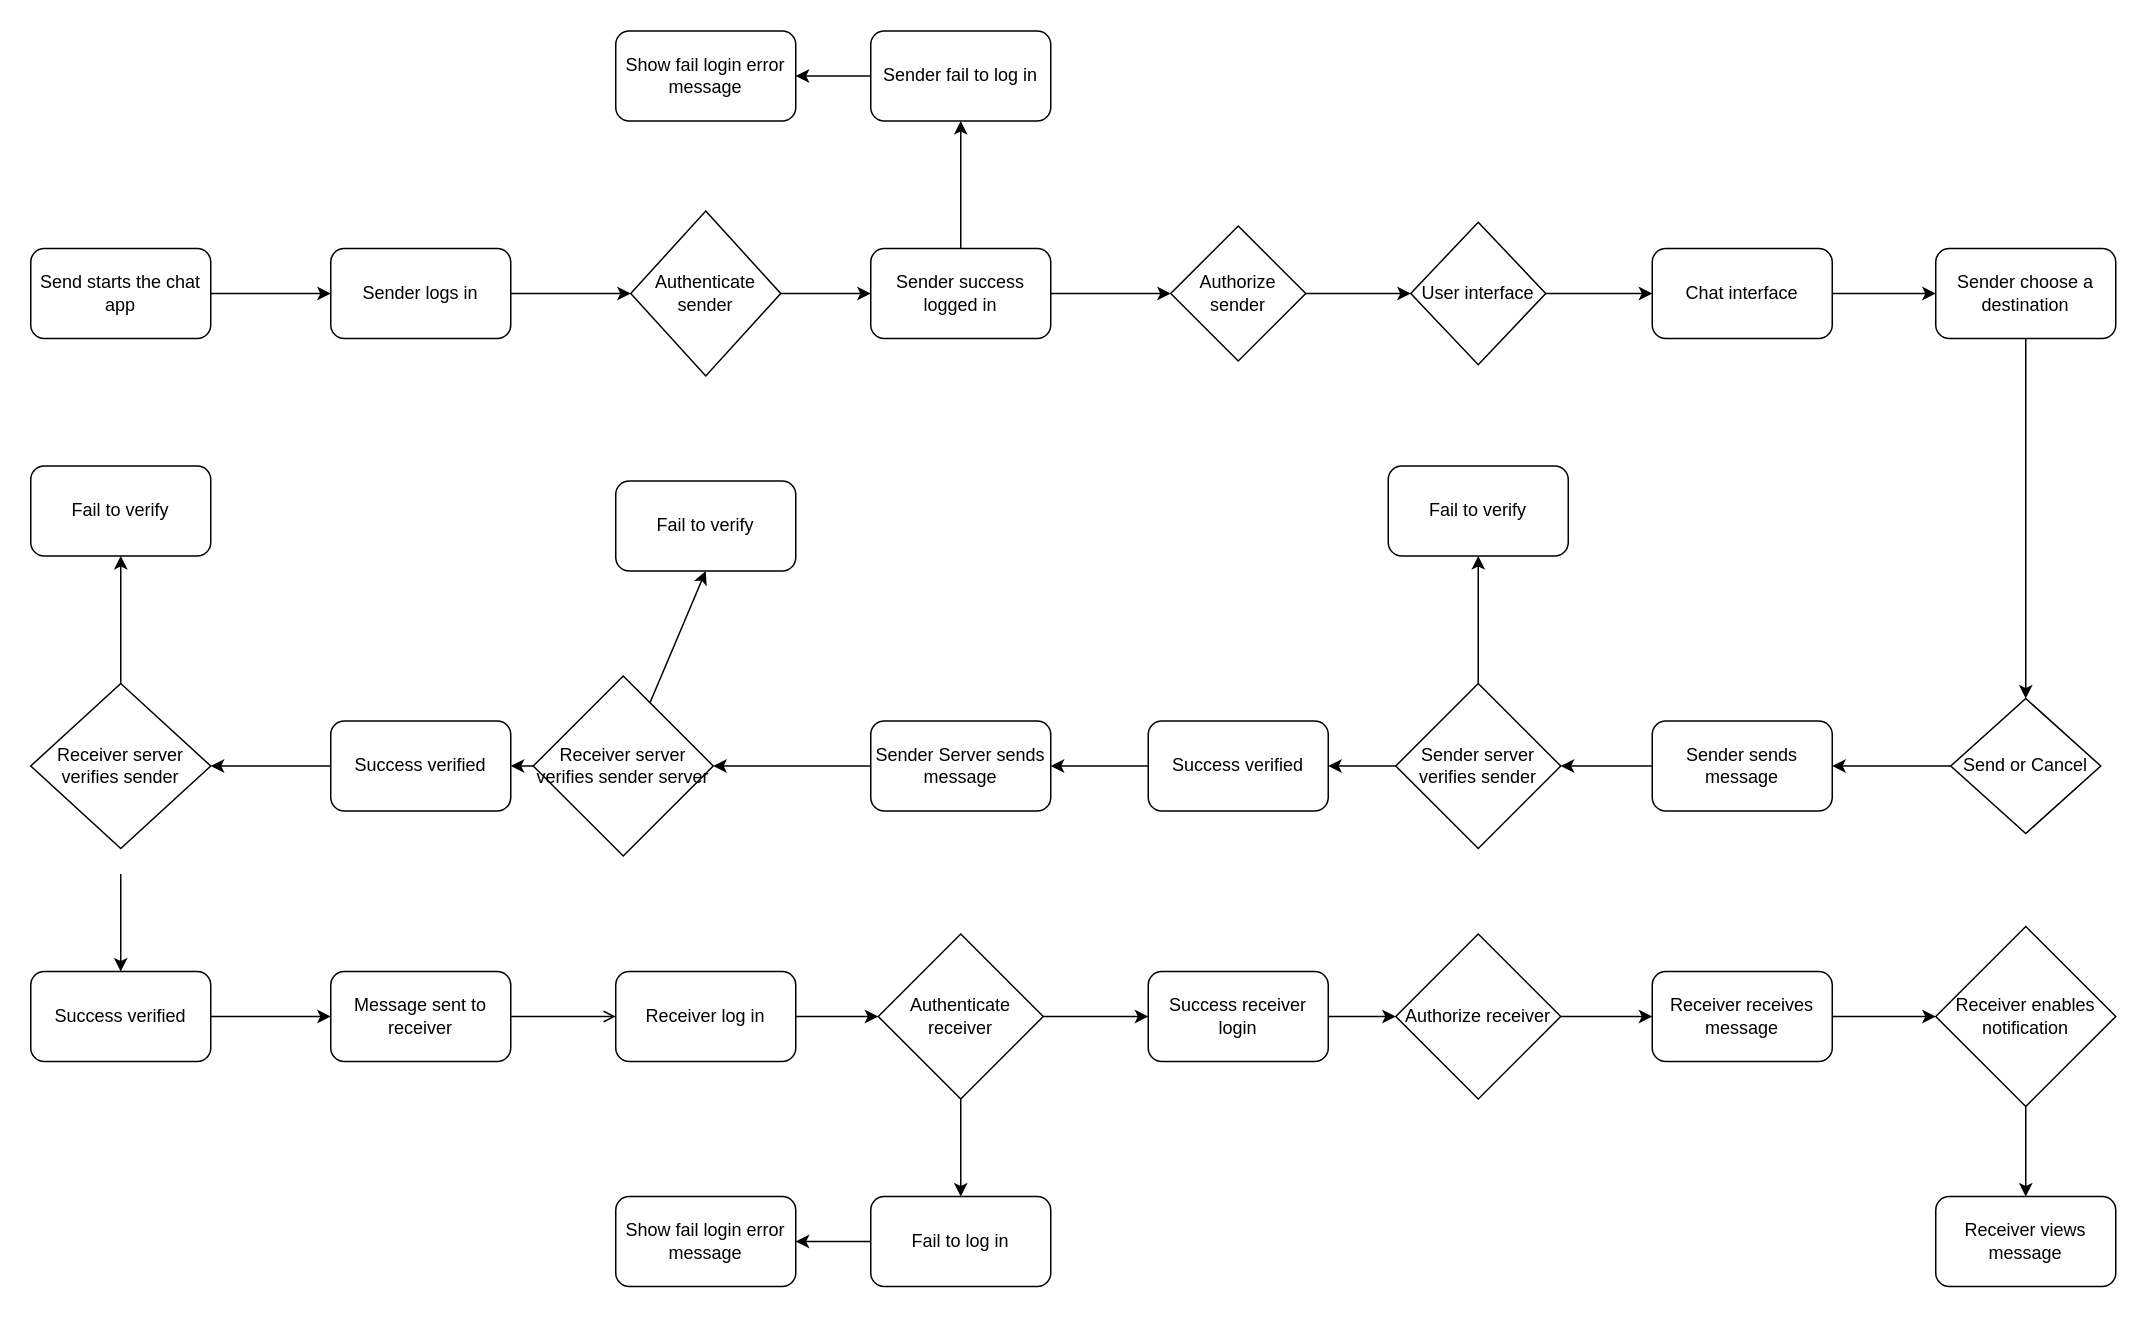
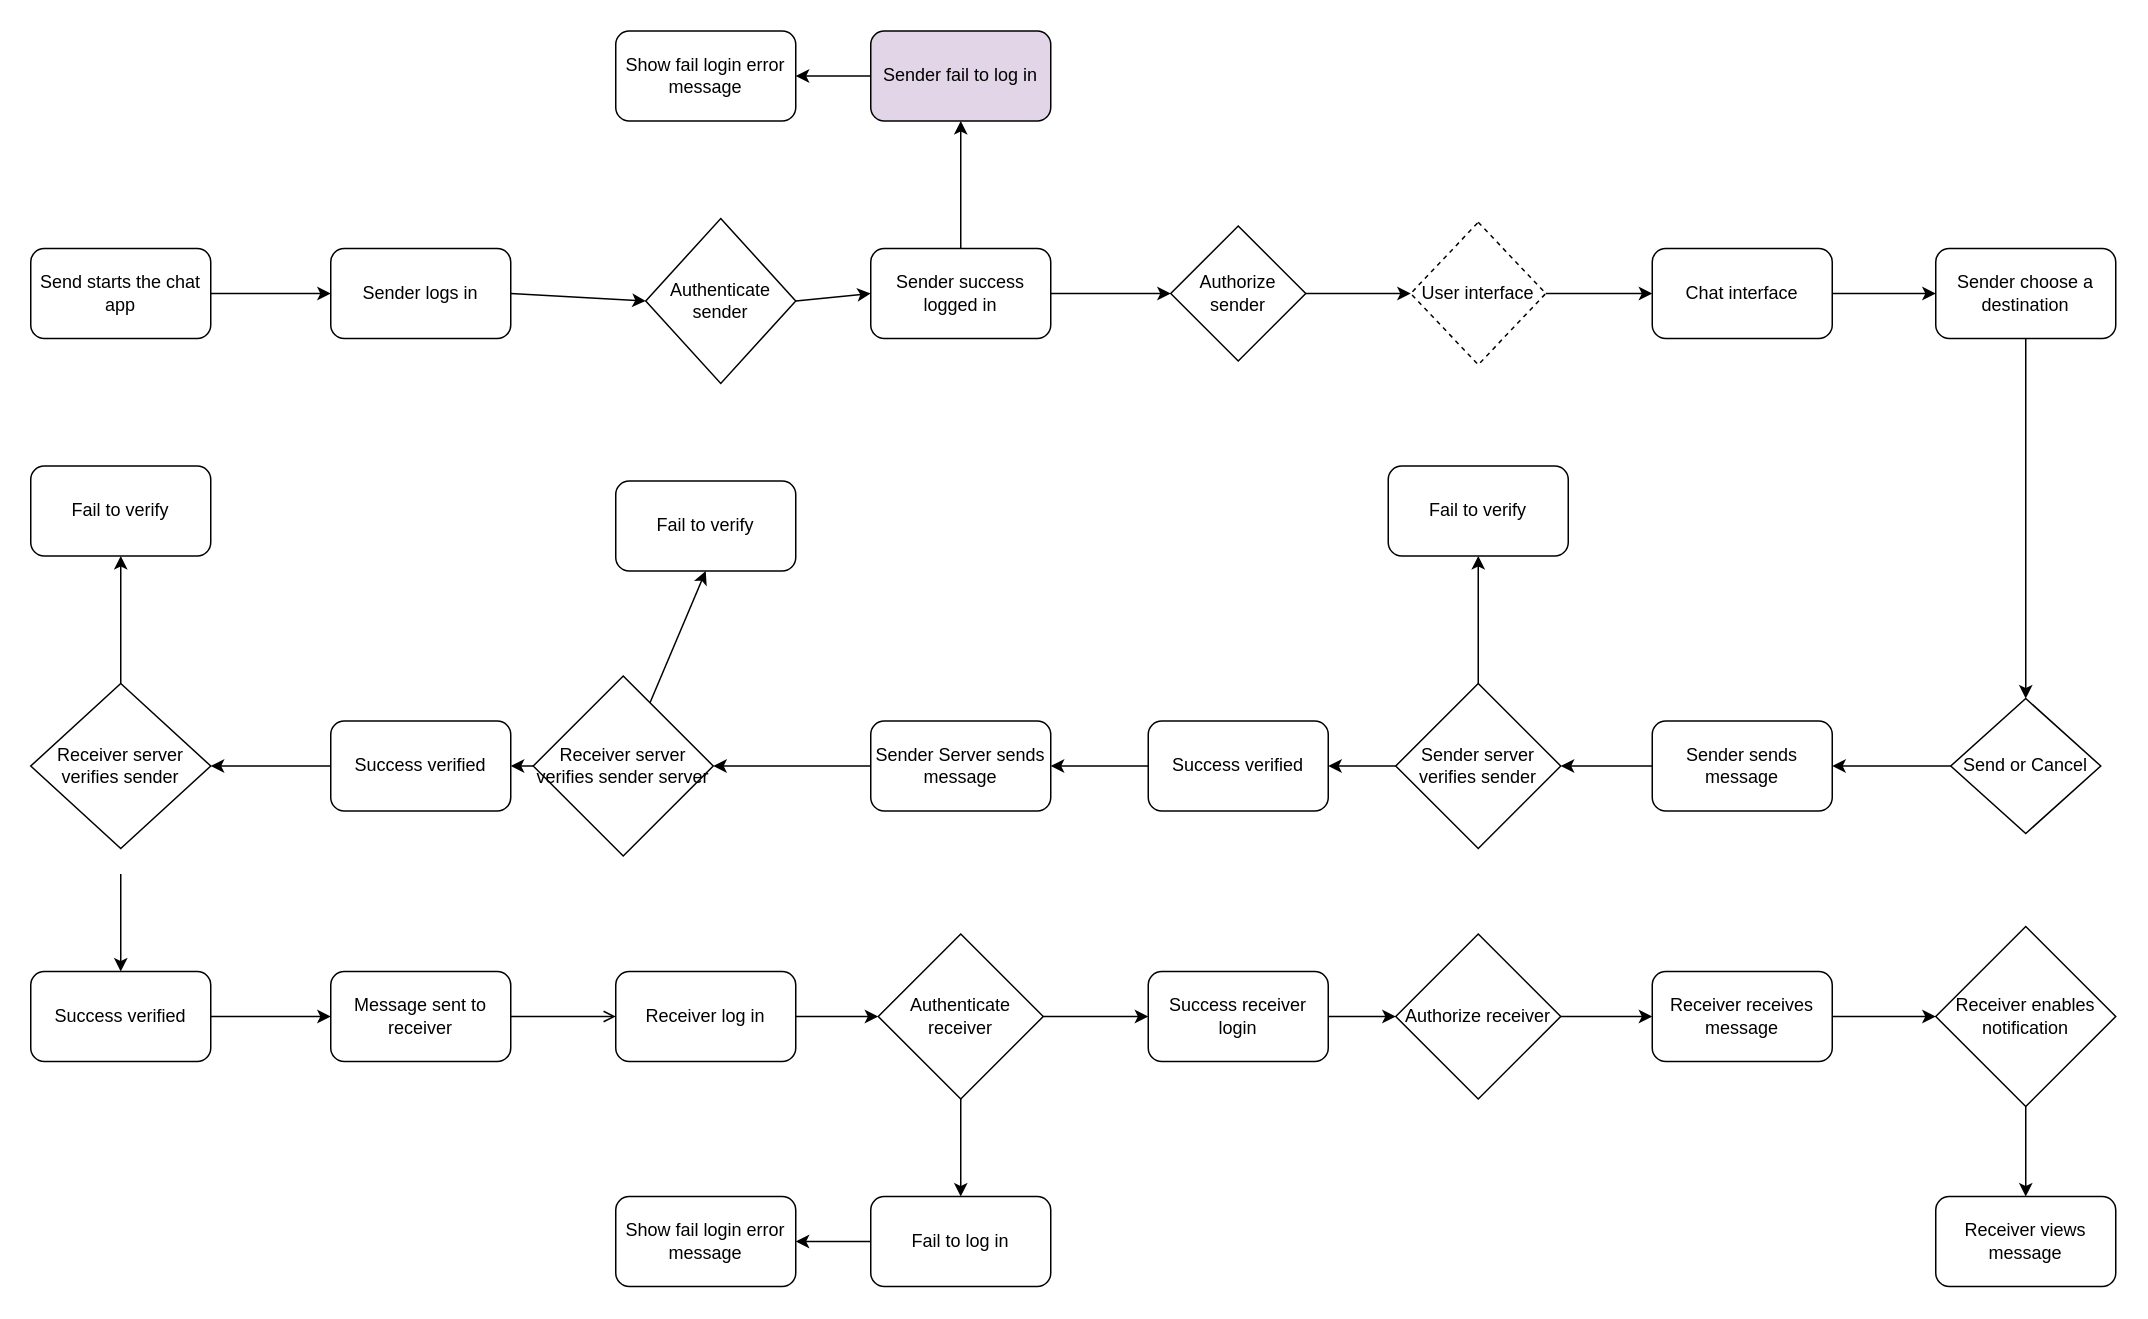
(961, 76) -> (961, 76)
(706, 293) -> (721, 301)
(1478, 293) -> (1478, 293)
